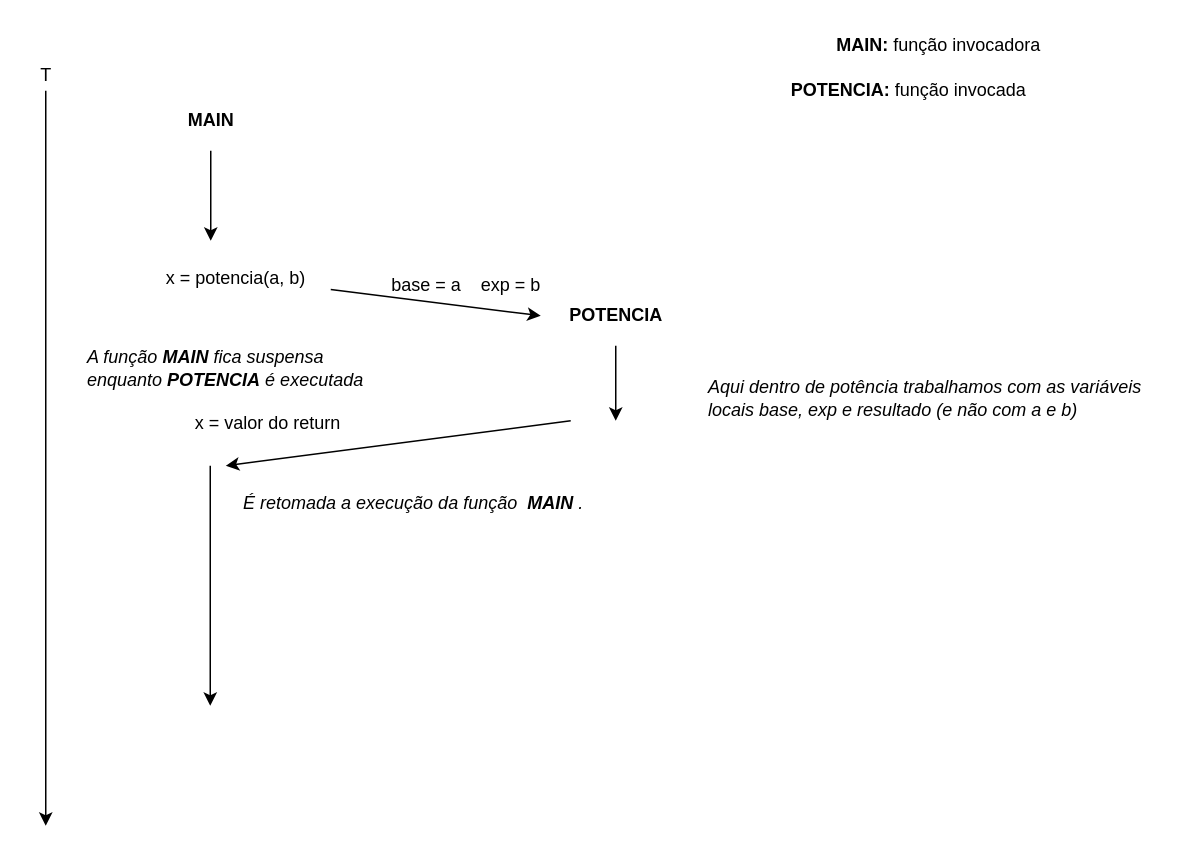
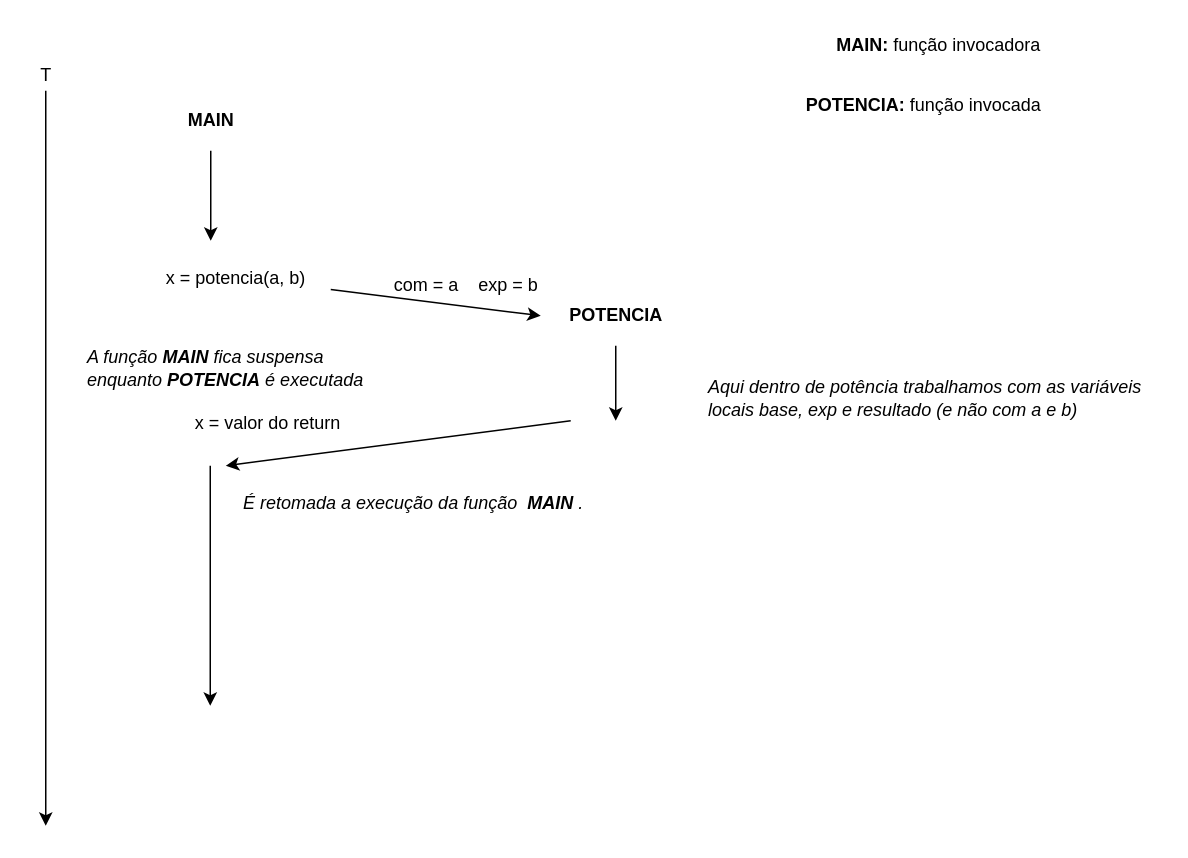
(908, 91) -> (923, 106)
(467, 286) -> (467, 286)
